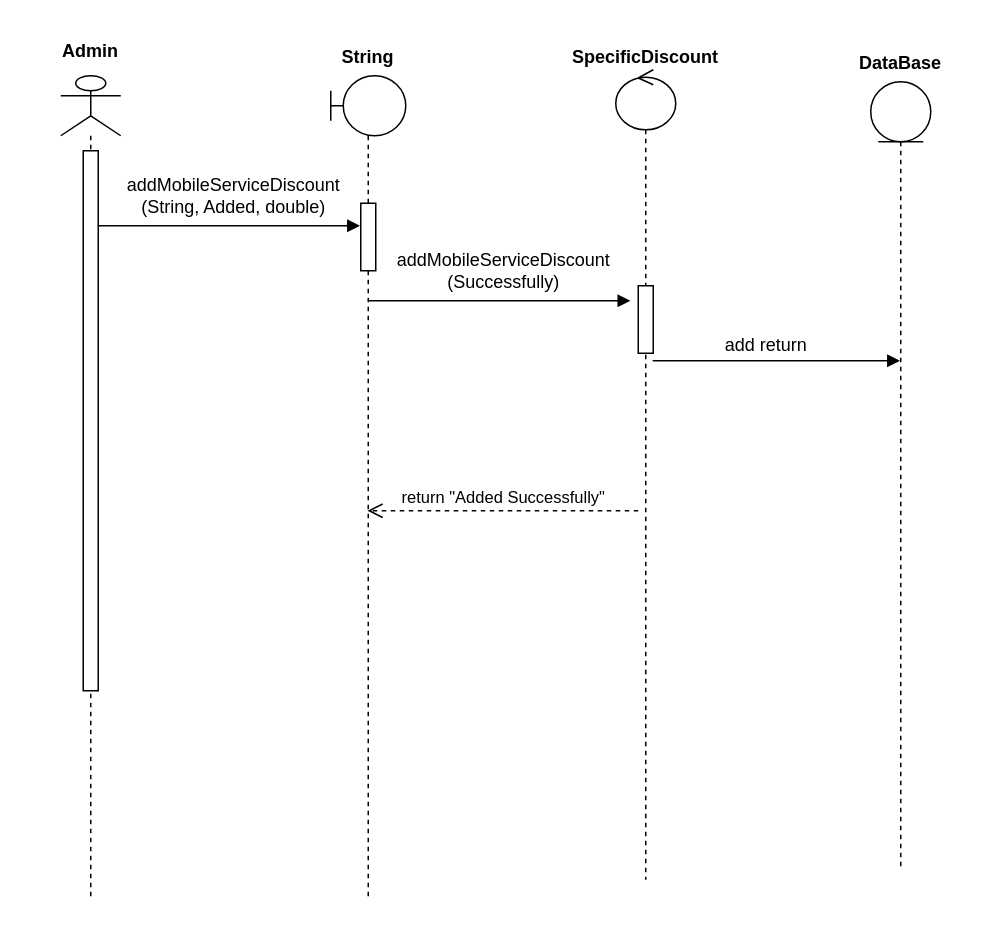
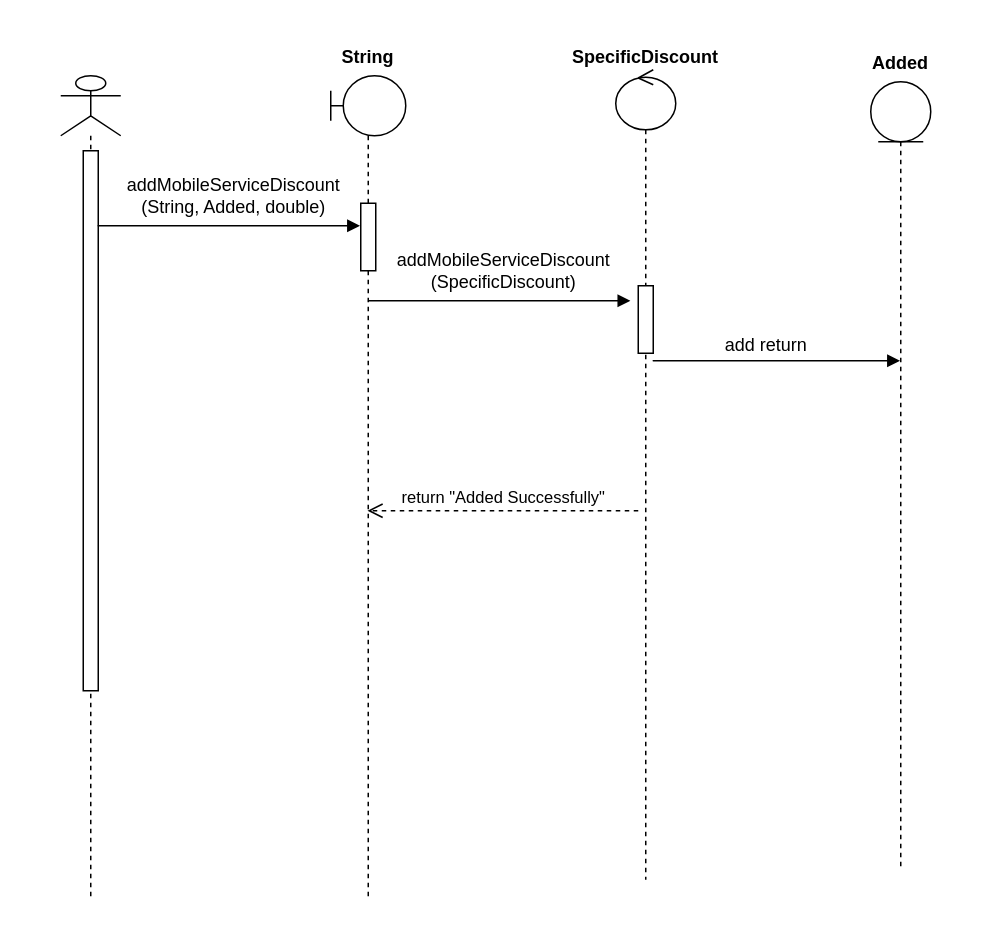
(91, 50) -> none
(900, 63) -> (900, 63)
(504, 271) -> (504, 271)
